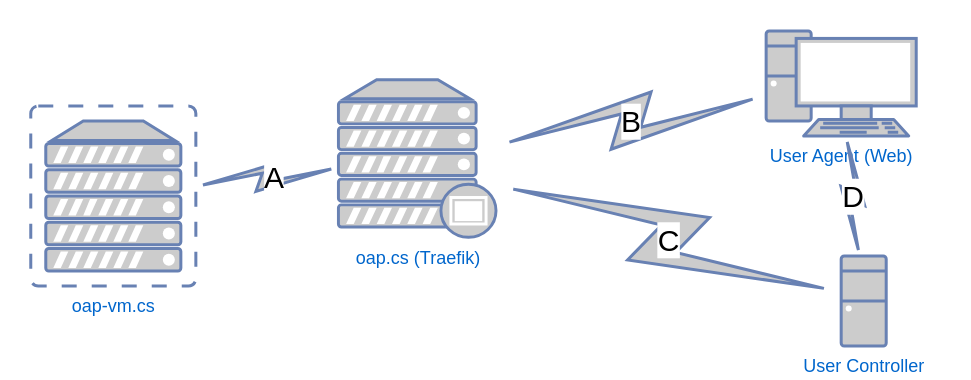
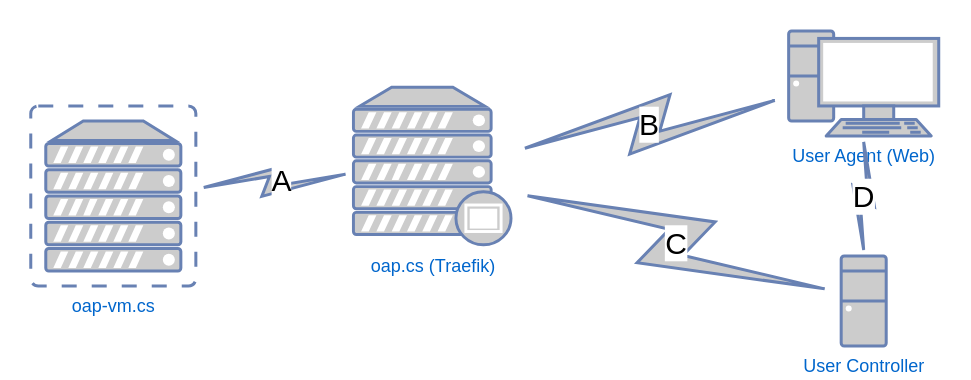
(841, 83) -> (863, 83)
(417, 158) -> (432, 166)
